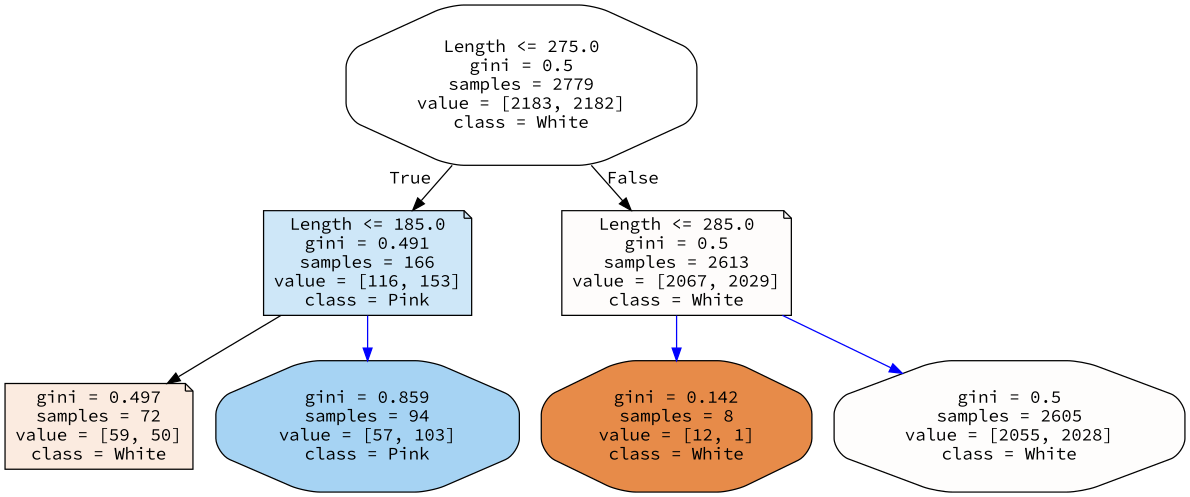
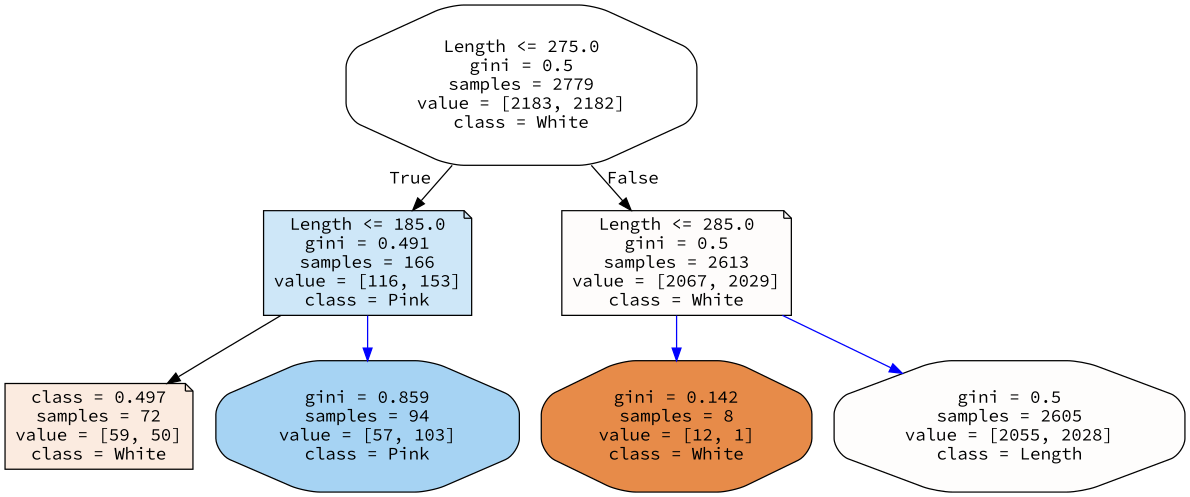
(99, 426) -> (99, 426)
(1010, 426) -> (1010, 426)
